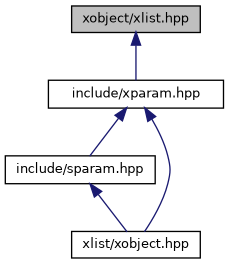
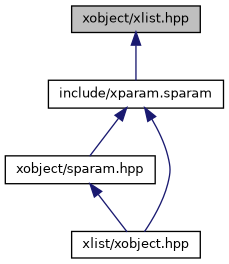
(136, 94) -> (136, 94)
(80, 170) -> (80, 170)
